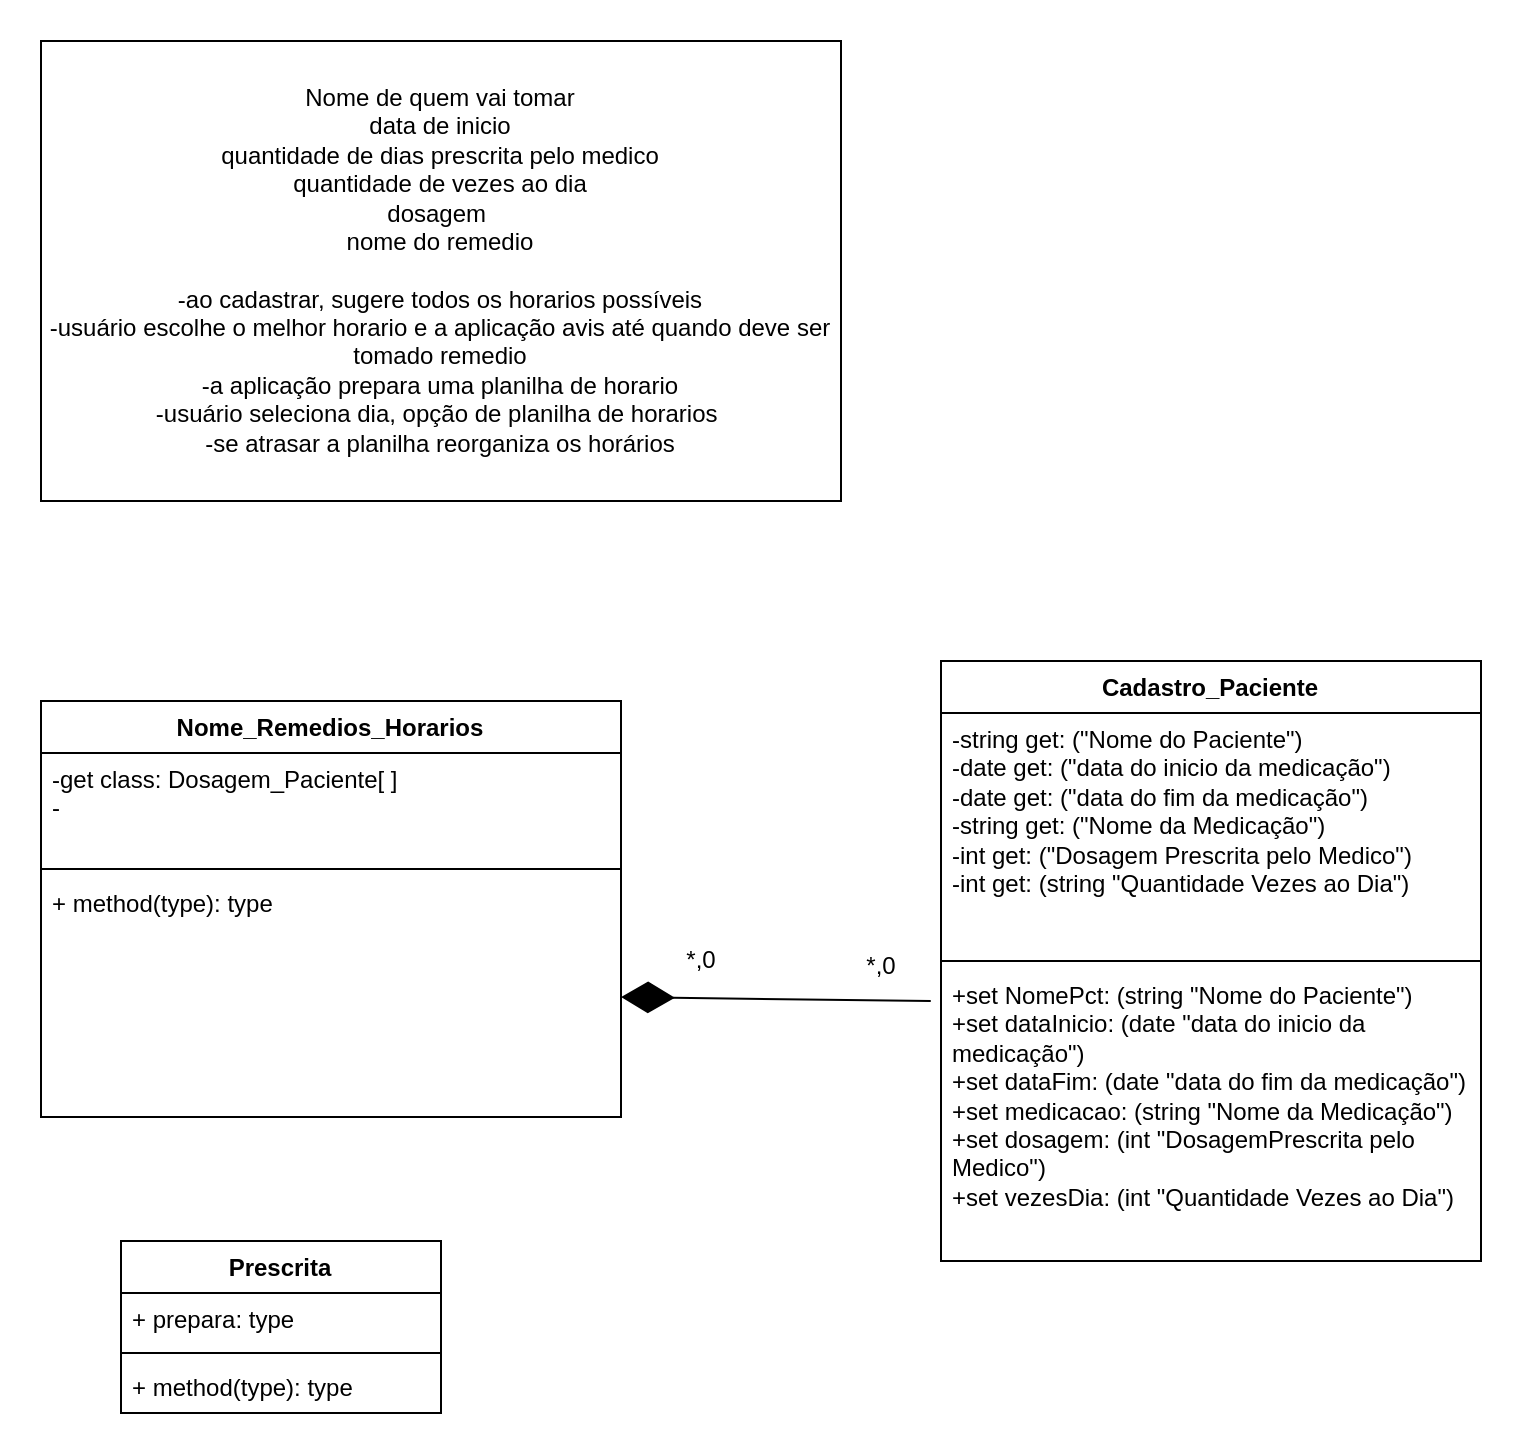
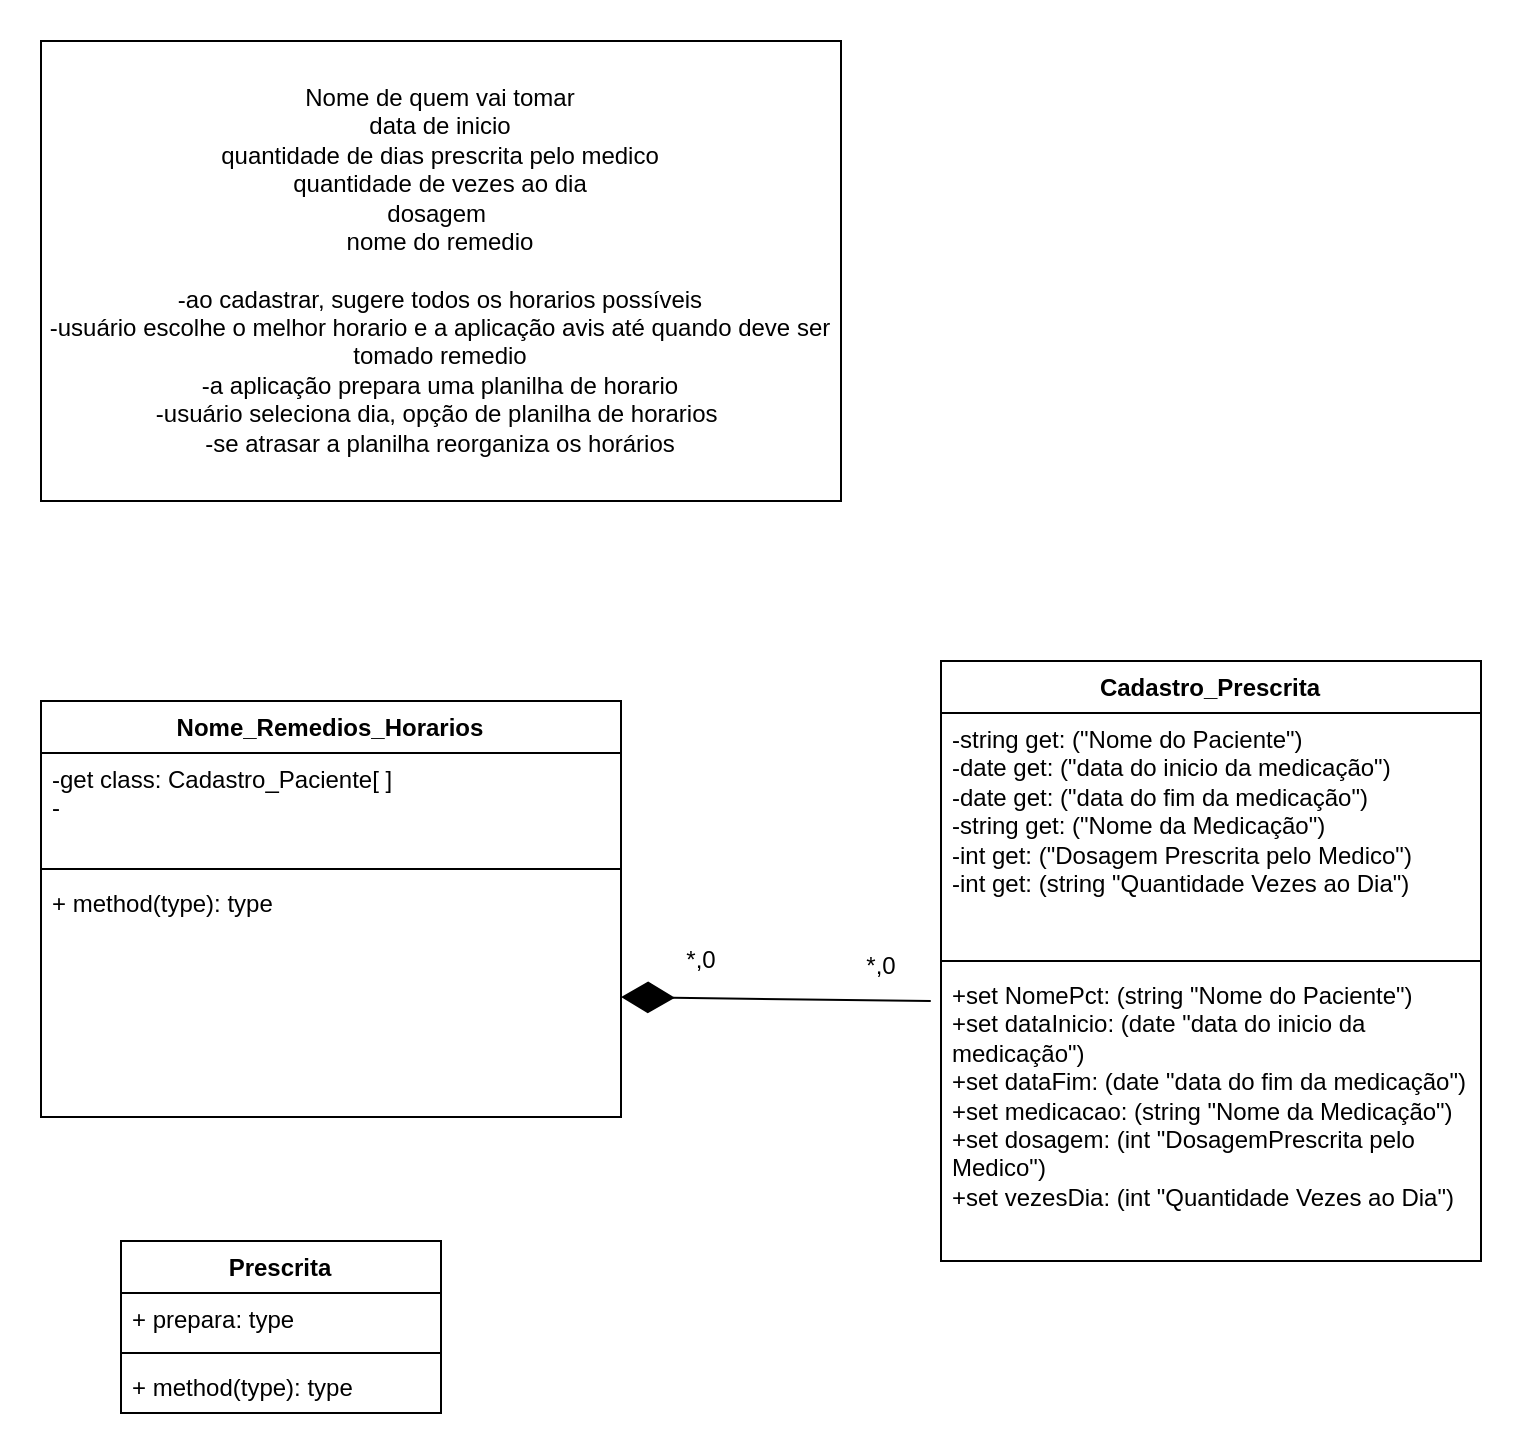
(1211, 689) -> (1211, 689)
(243, 796) -> (249, 796)
